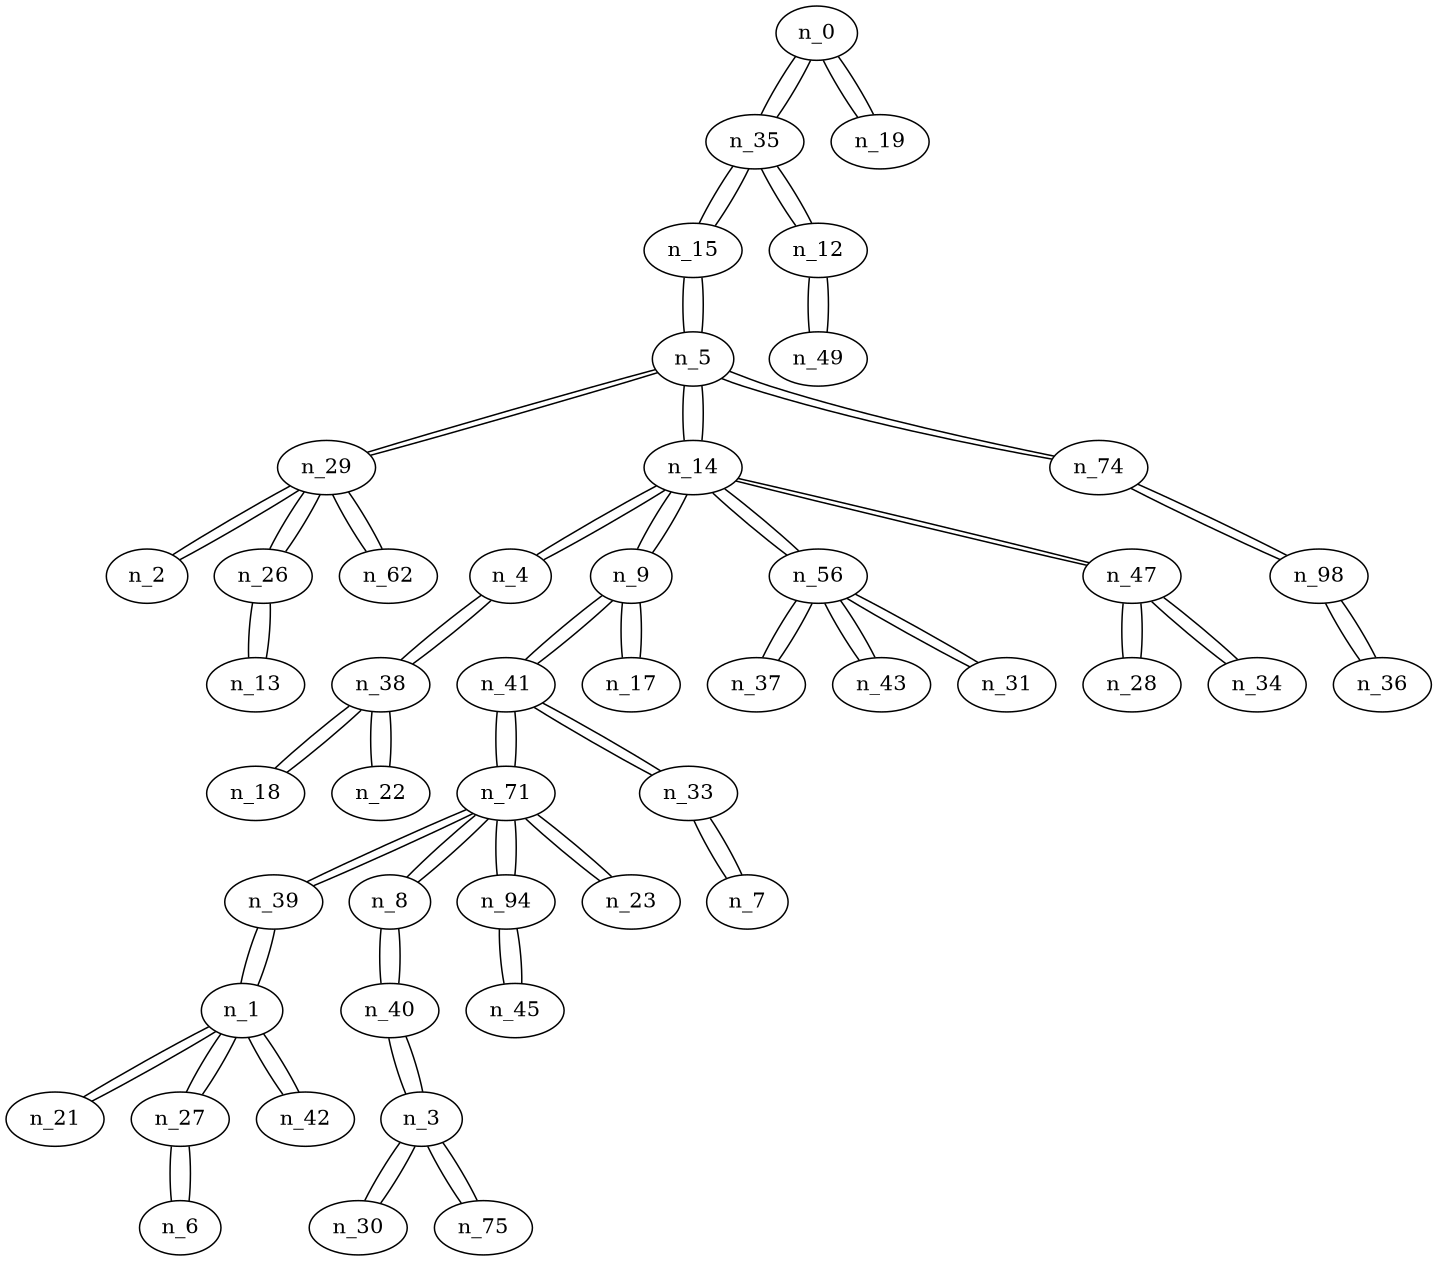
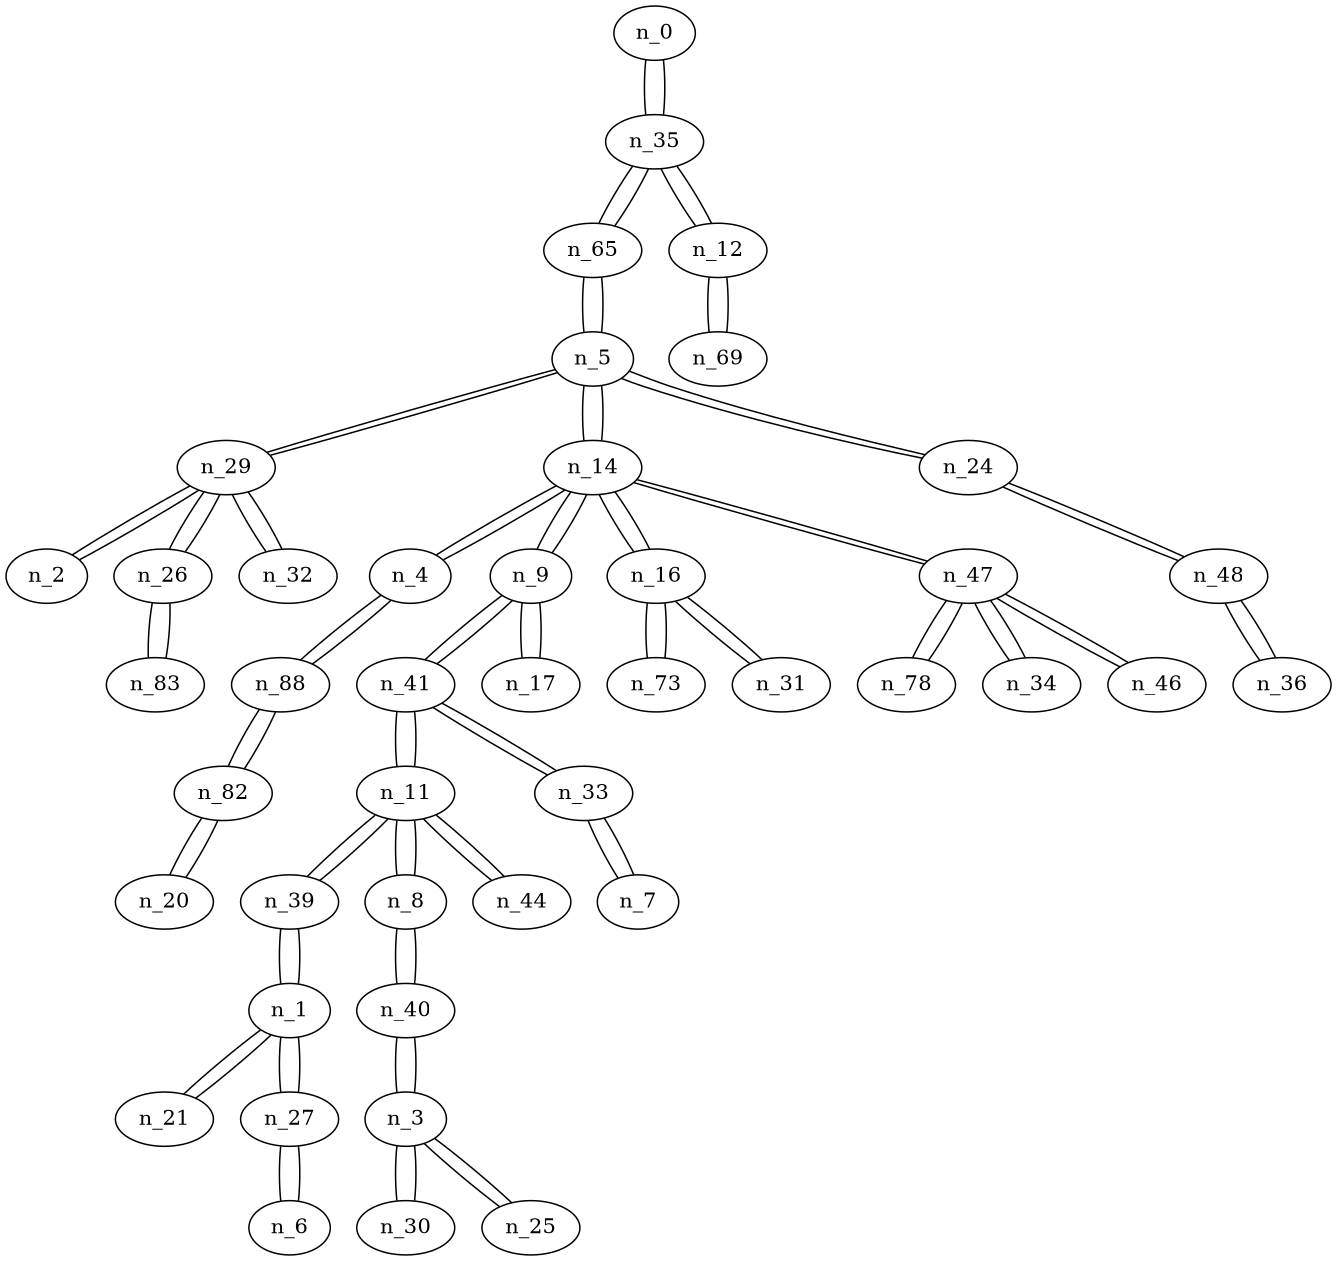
(880, 142) -> none
(693, 250) -> (593, 250)
(818, 359) -> (718, 359)
(1099, 468) -> (968, 468)
(388, 576) -> (288, 576)
(818, 576) -> (656, 576)
(1319, 576) -> (1219, 576)
(256, 685) -> (155, 685)
(381, 685) -> (281, 685)
(756, 685) -> none
(882, 685) -> (656, 685)
(1132, 685) -> (907, 685)
none -> (1157, 685)
(256, 793) -> none
(381, 793) -> (223, 793)
(506, 793) -> (406, 793)
none -> (164, 902)
(506, 902) -> (522, 902)
(631, 902) -> none
(515, 1011) -> none
(305, 1119) -> none
(483, 1228) -> (531, 1228)
